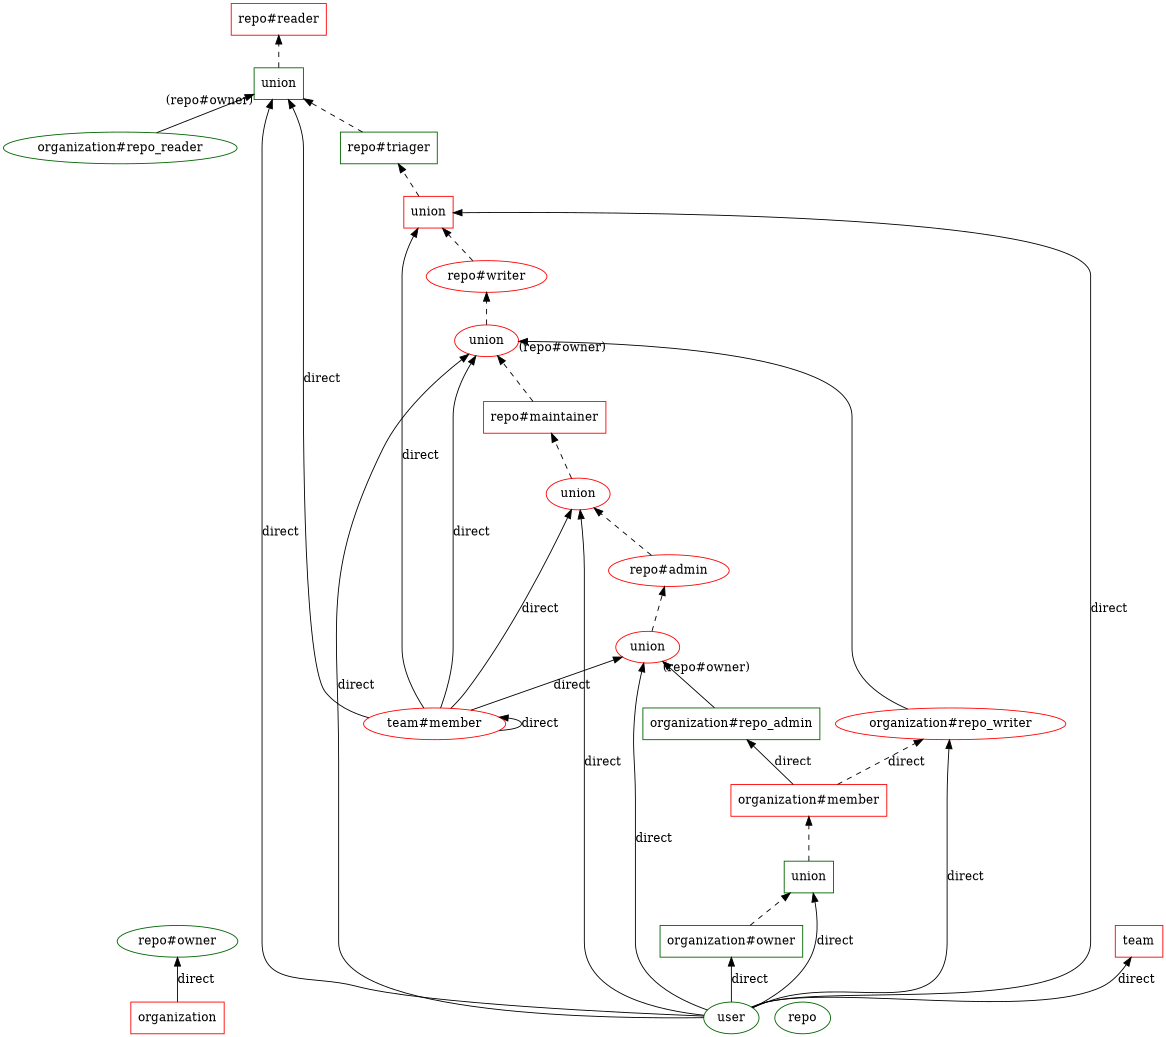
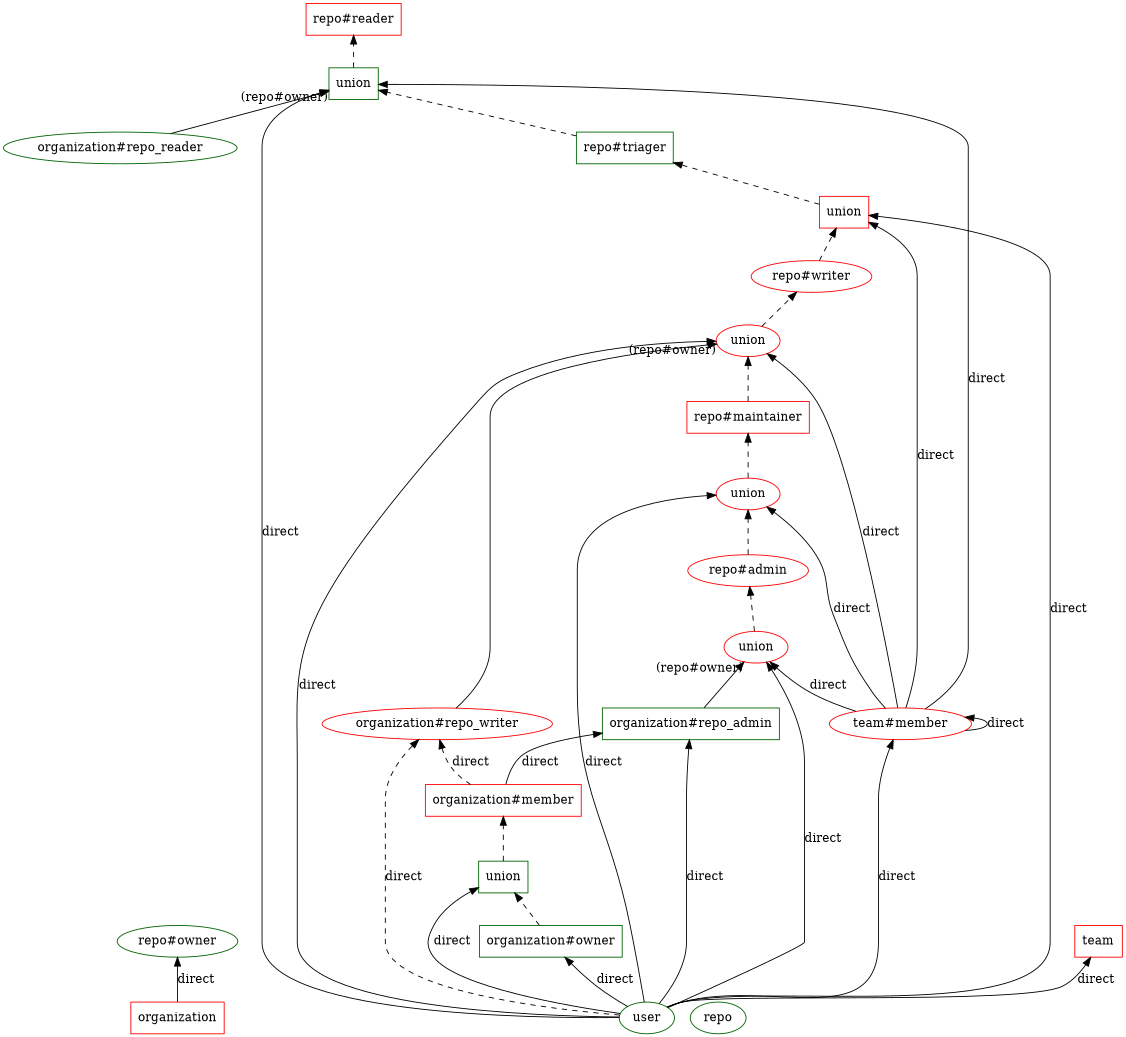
none -> (686, 880)
(944, 959) -> (398, 963)
none -> (874, 967)
